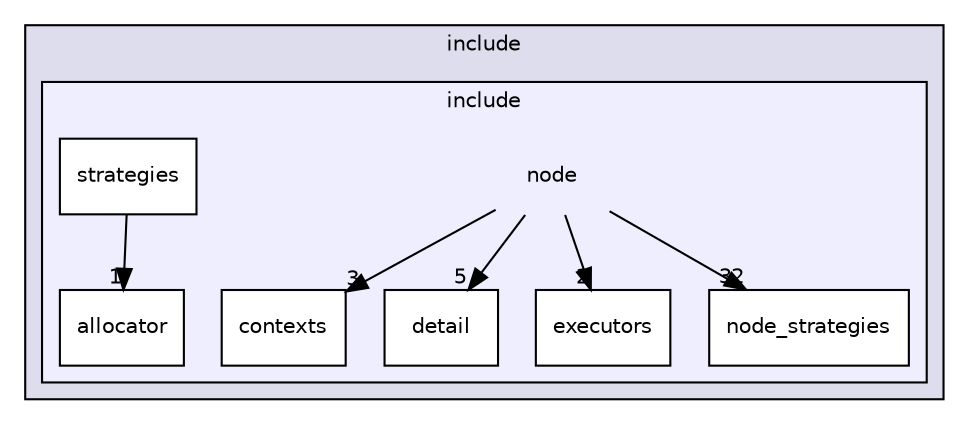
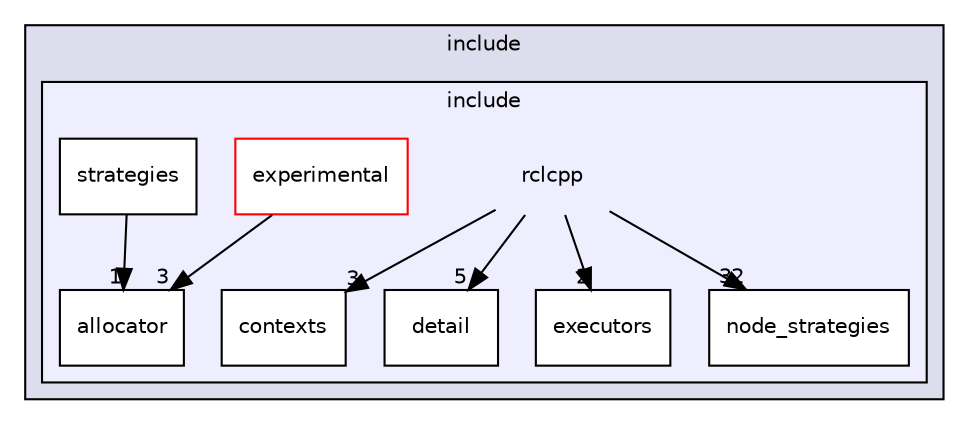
none -> (322, 177)
(553, 177) -> (553, 177)
